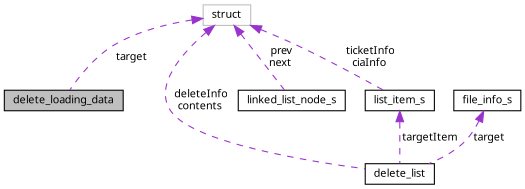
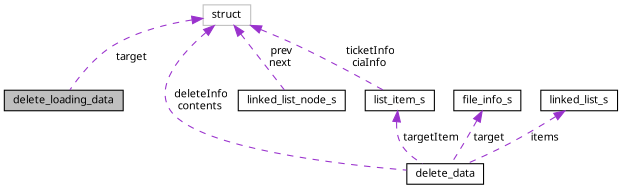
none -> (579, 100)
(400, 174) -> (445, 174)
